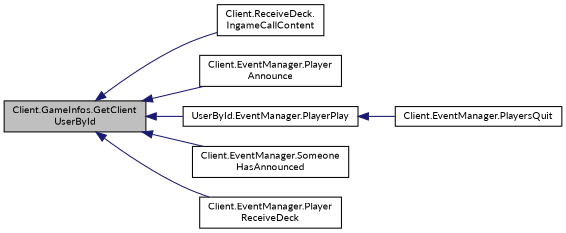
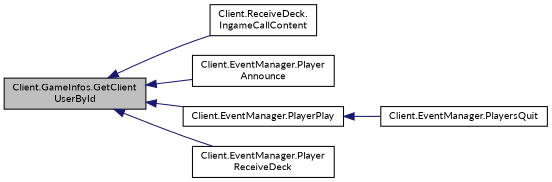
(271, 116) -> (263, 116)
(271, 162) -> none
